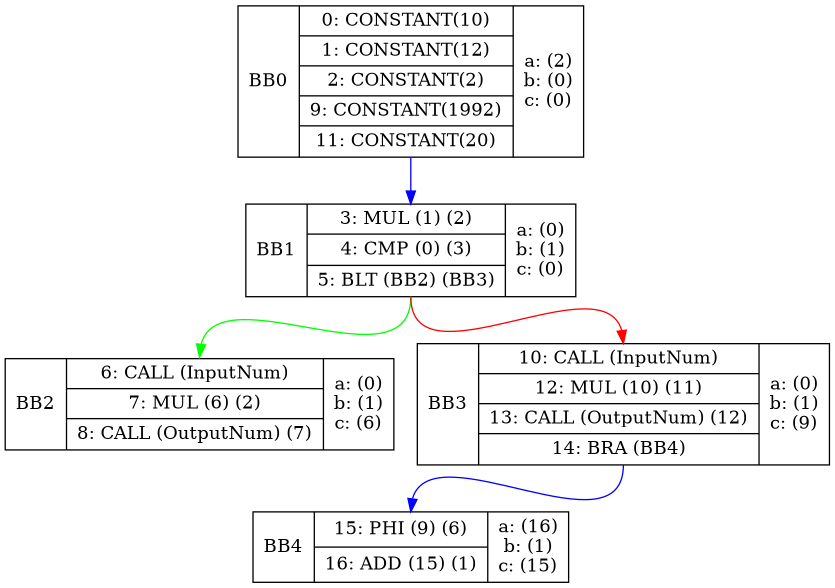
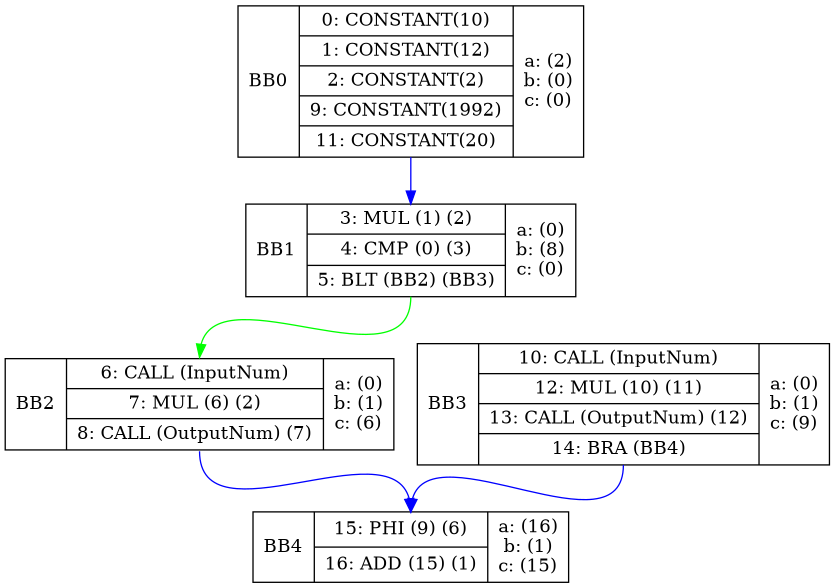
(541, 250) -> (541, 250)
(511, 322) -> none
none -> (299, 483)
